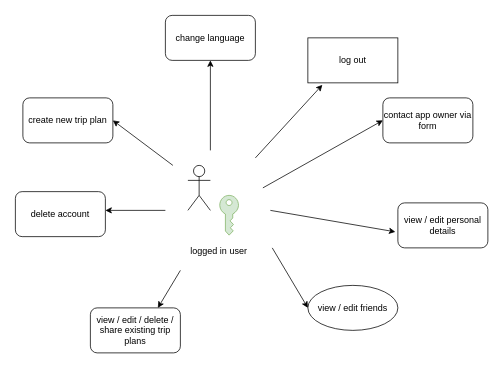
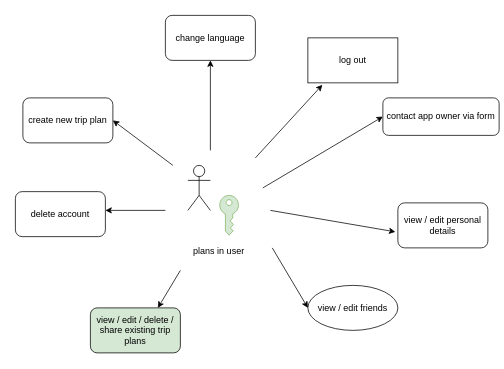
(428, 120) -> (441, 117)
(219, 252) -> (219, 252)
(135, 330) -> (135, 330)
